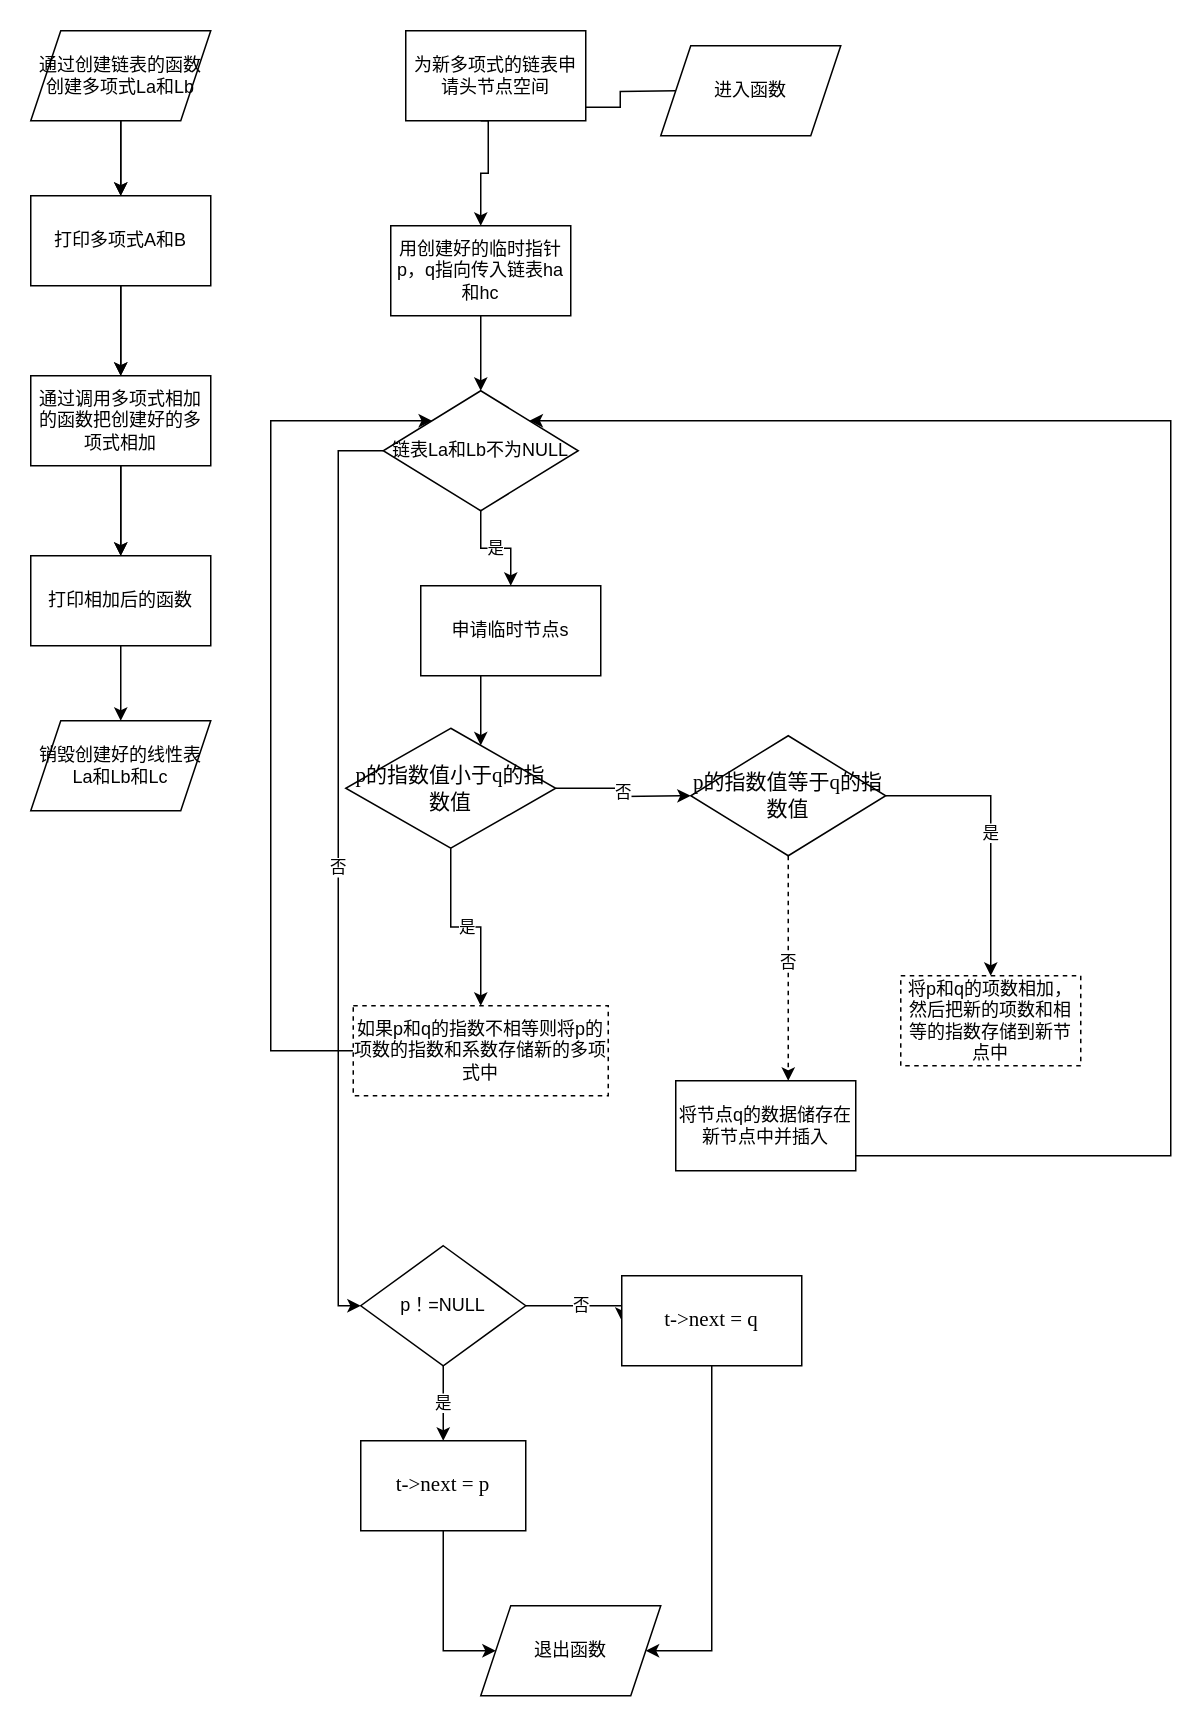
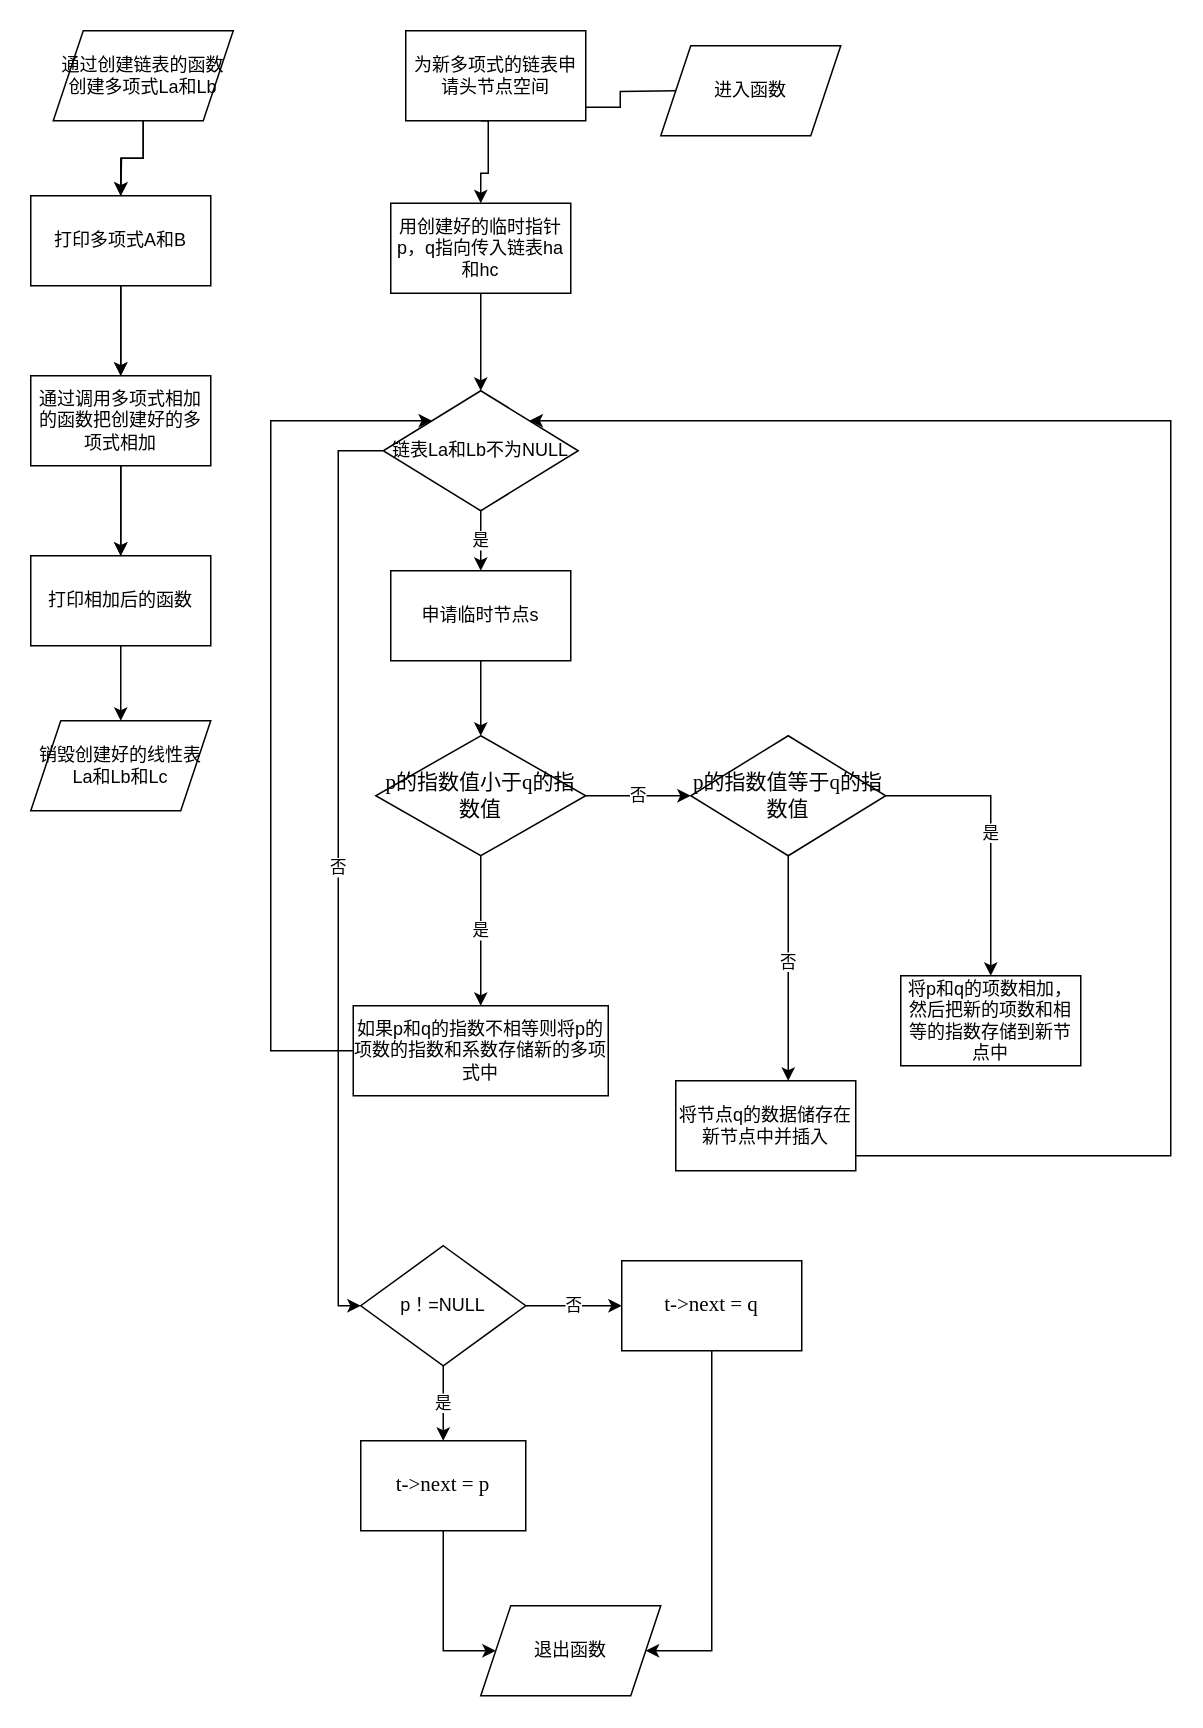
(121, 76) -> (143, 76)
(481, 271) -> (481, 248)
(511, 631) -> (481, 616)
(451, 788) -> (481, 796)
(788, 1020) -> (788, 1020)
(991, 1021) -> (991, 1021)
(481, 1051) -> (481, 1051)
(712, 1321) -> (712, 1306)
